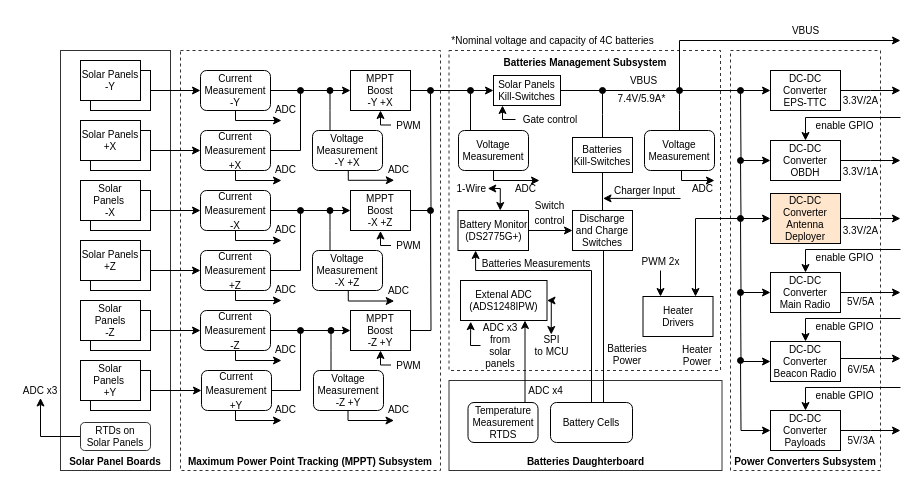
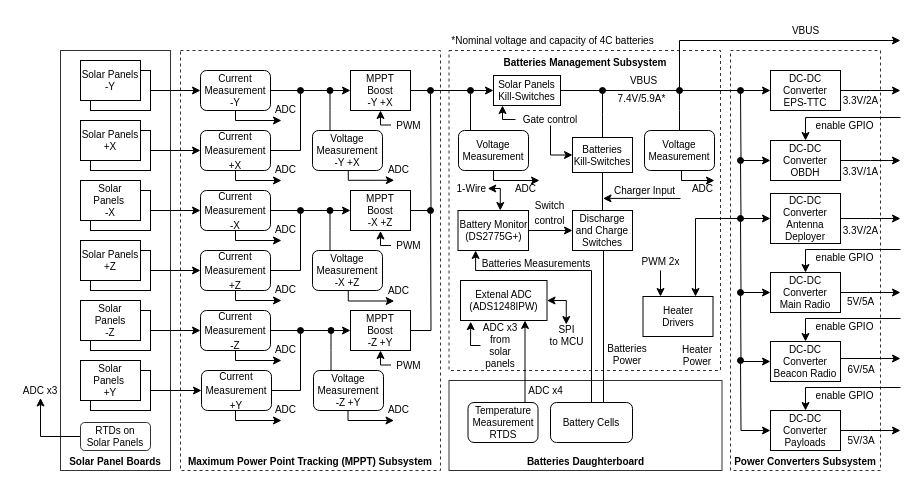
none -> (551, 148)
(806, 219) -> (806, 219)
(551, 346) -> (566, 336)
